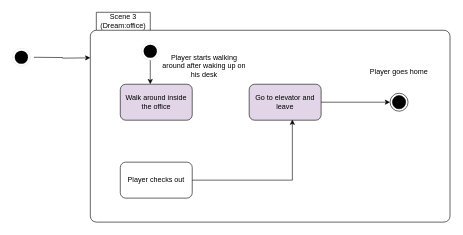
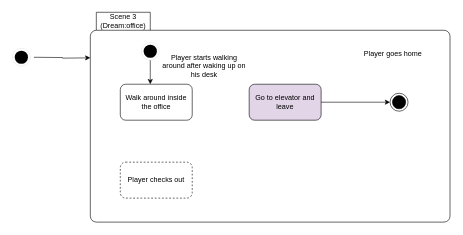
(399, 72) -> (393, 54)
(156, 102) -> (156, 102)
(293, 153) -> none
(156, 180) -> (156, 180)
